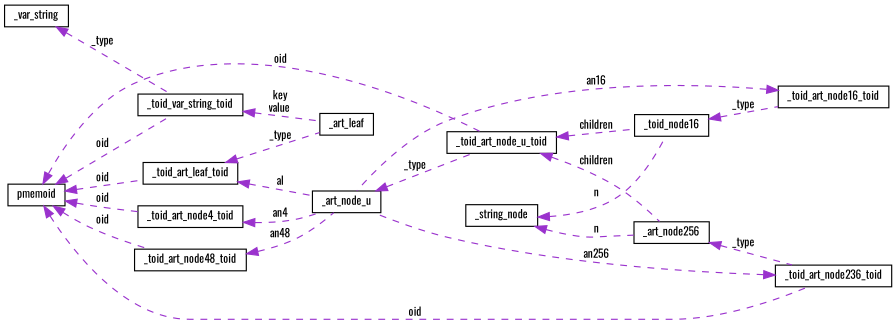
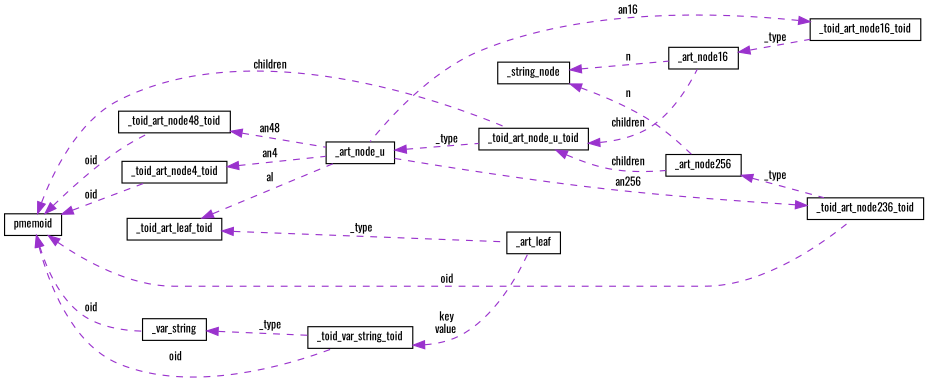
(279, 60) -> (269, 66)
(672, 125) -> (704, 58)
(110, 185) -> (75, 309)
